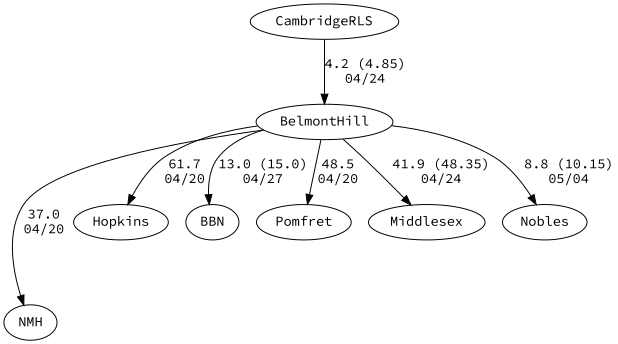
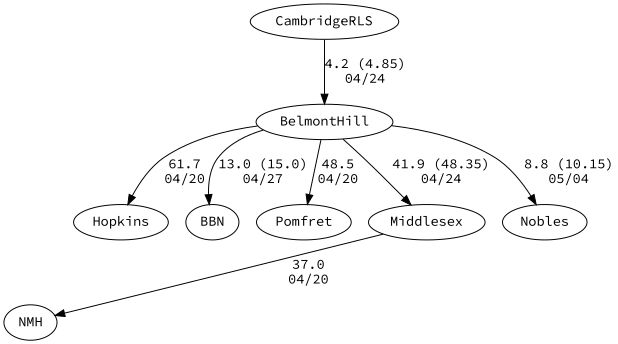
(93, 166) -> (224, 274)
